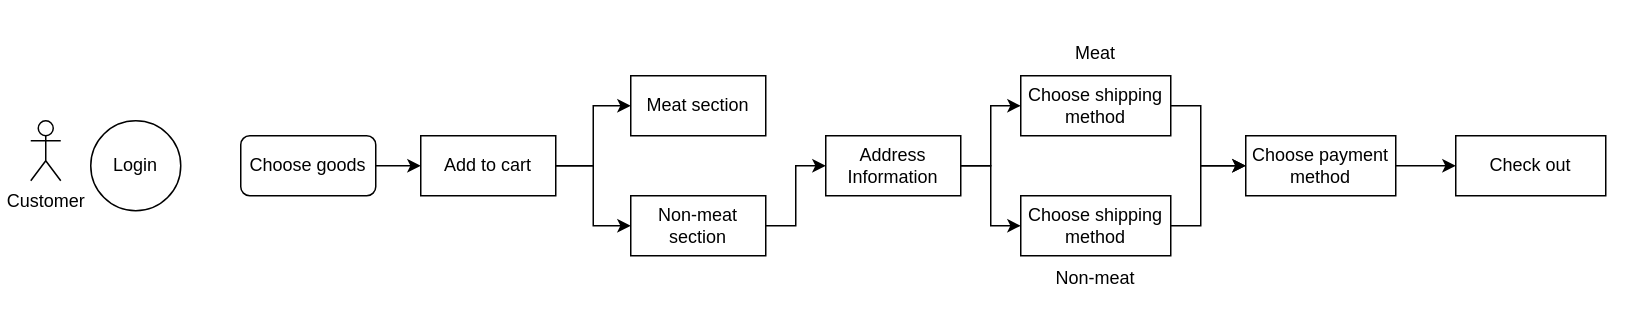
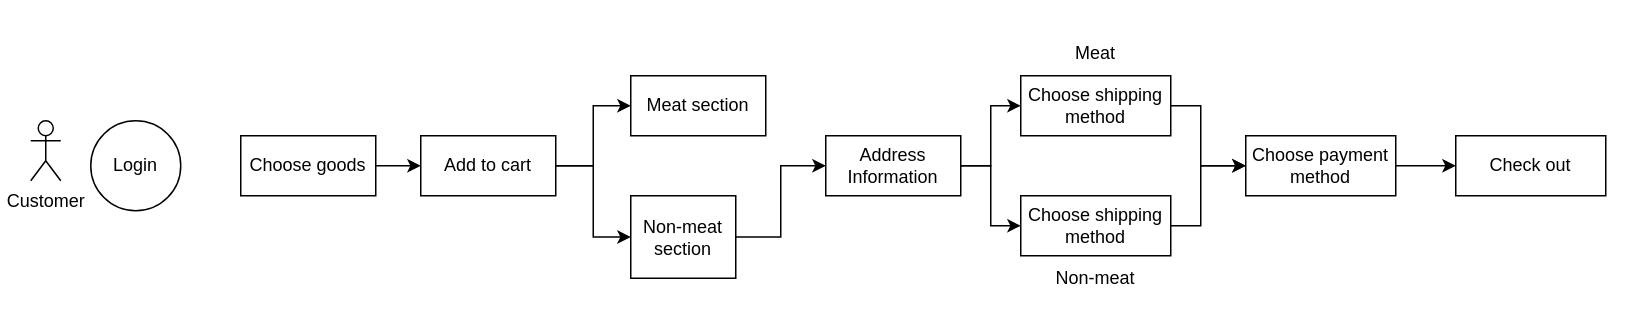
(308, 166) -> (308, 166)
(698, 226) -> (683, 237)
